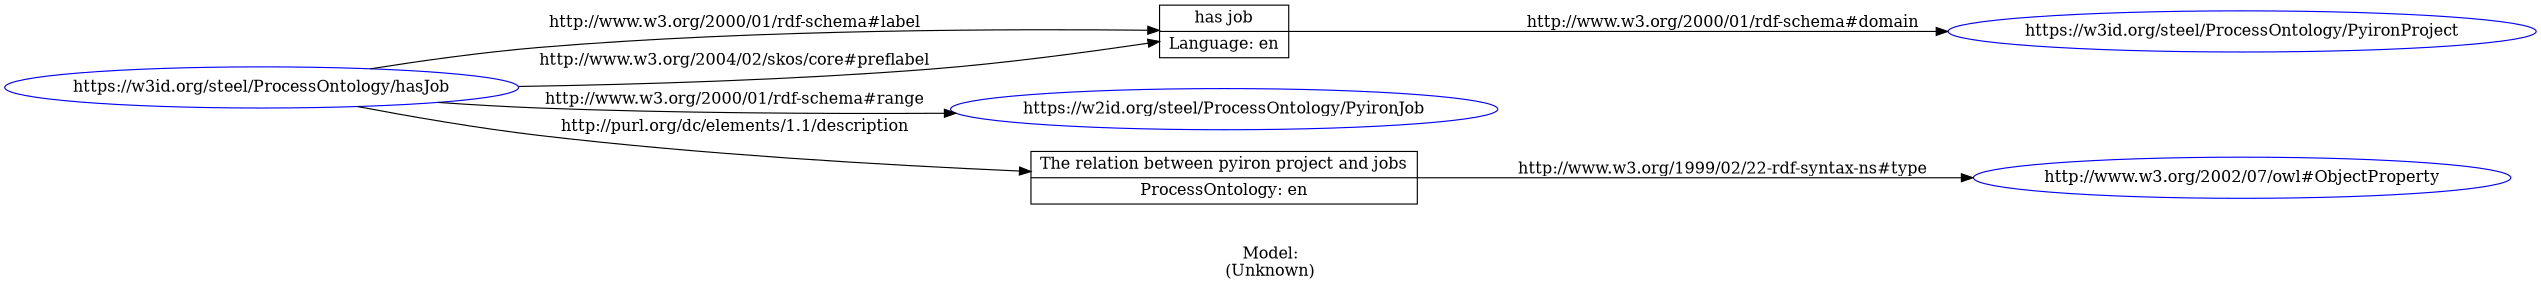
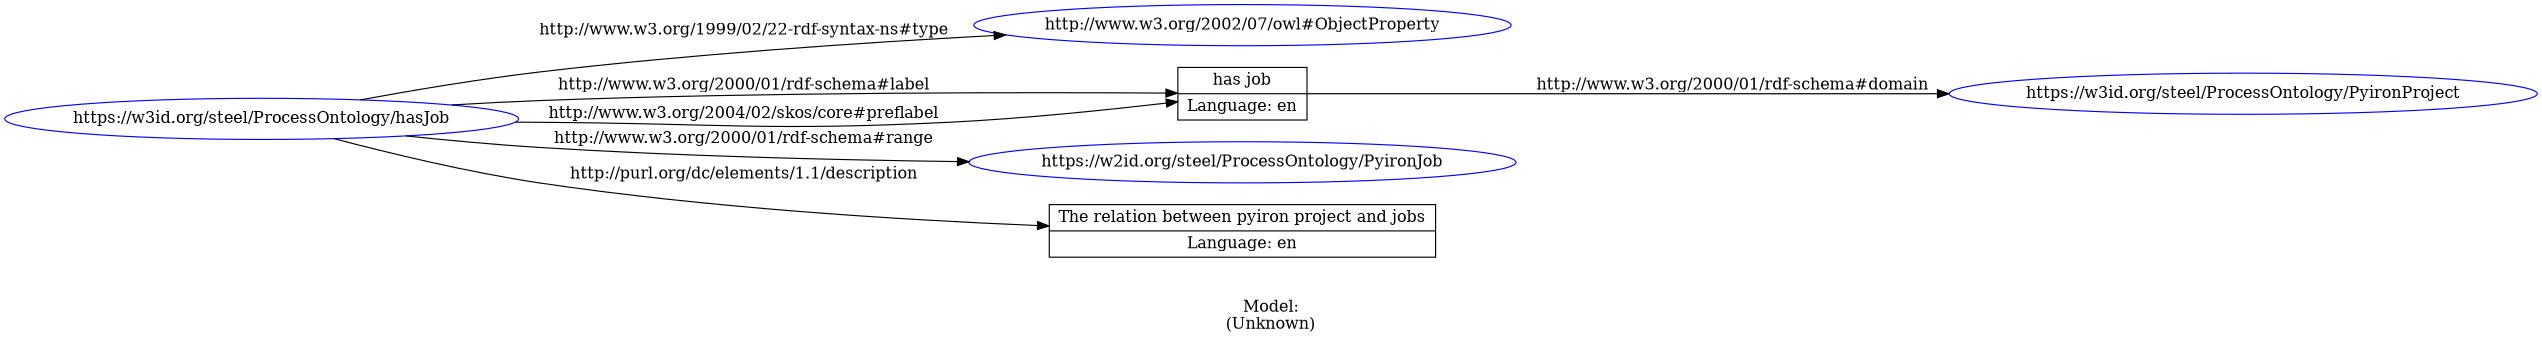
(1689, 178) -> (676, 58)
(1224, 190) -> (1242, 243)
